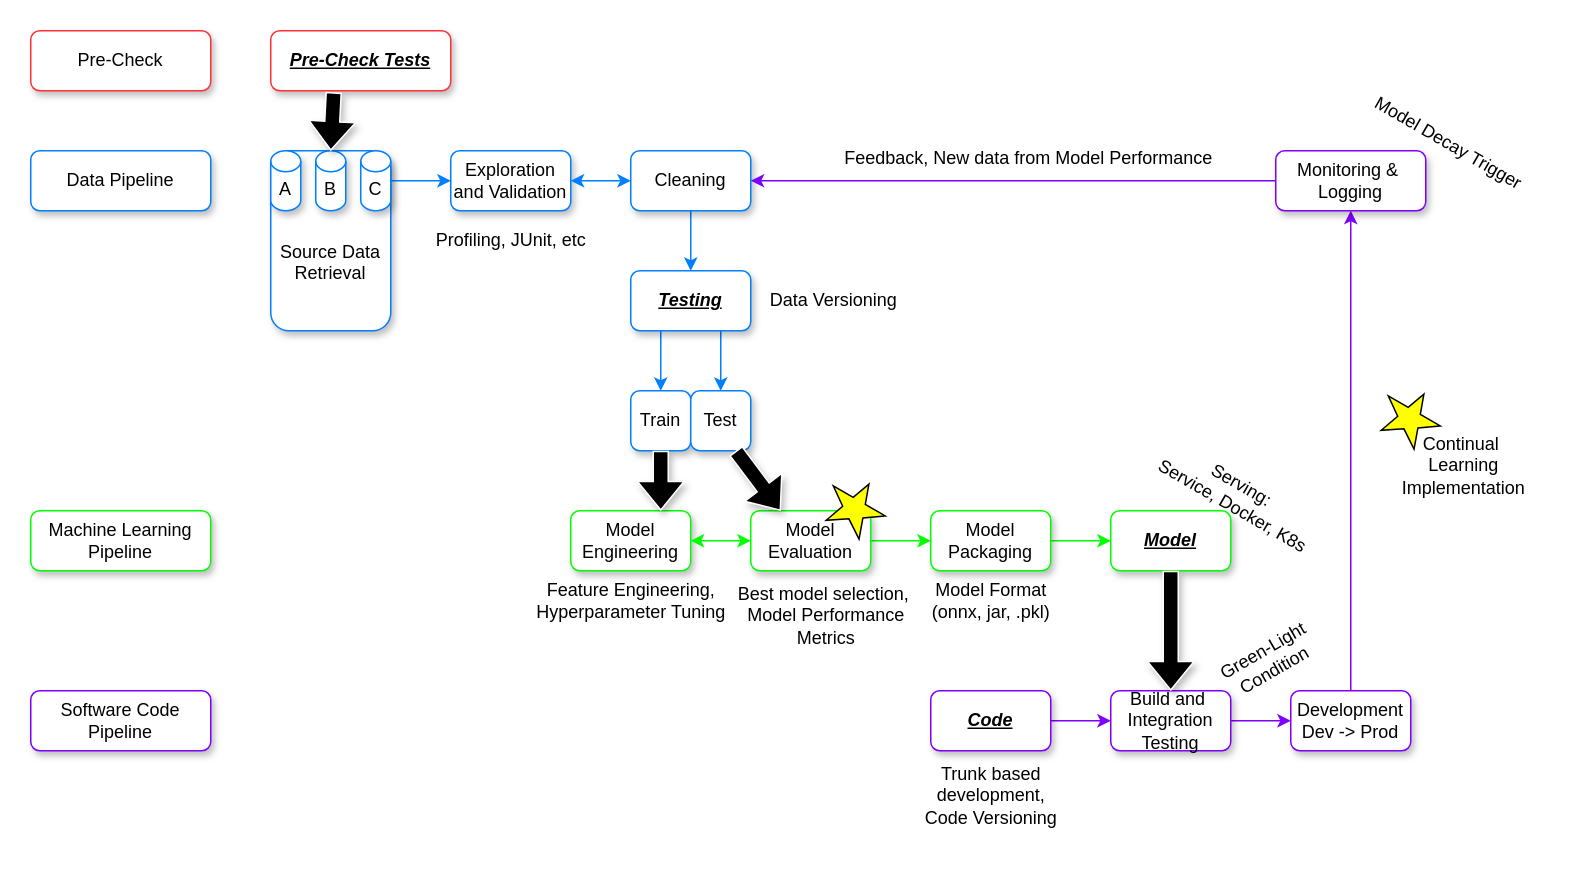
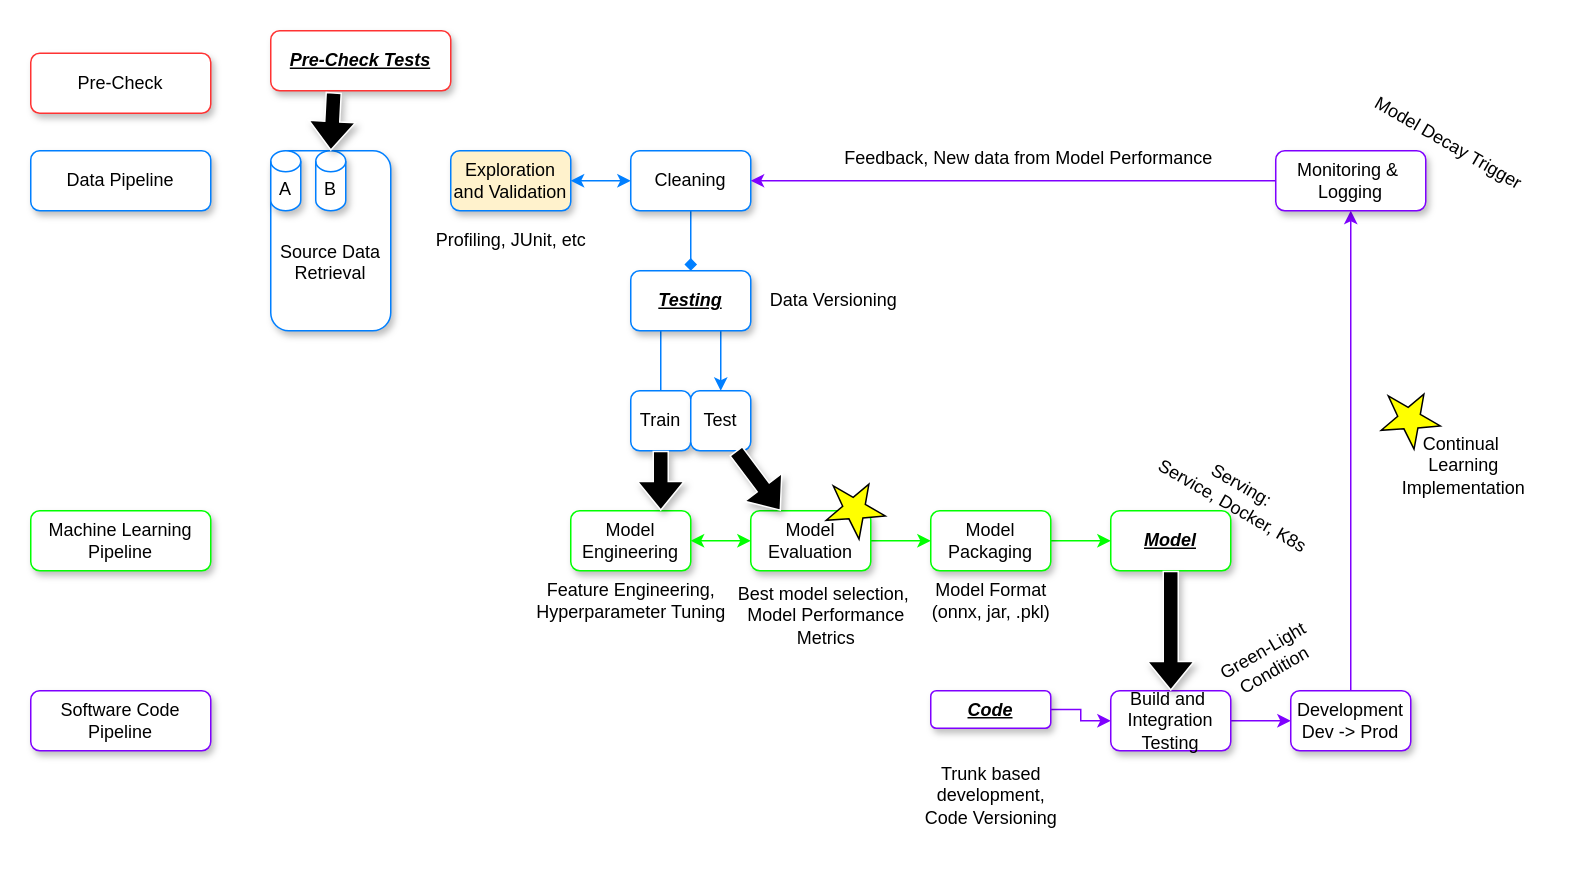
(121, 61) -> (121, 83)
(376, 181) -> none
(416, 181) -> none
(511, 181) -> (511, 181)
(691, 259) -> (691, 258)
(661, 379) -> (661, 383)
(991, 721) -> (991, 710)
